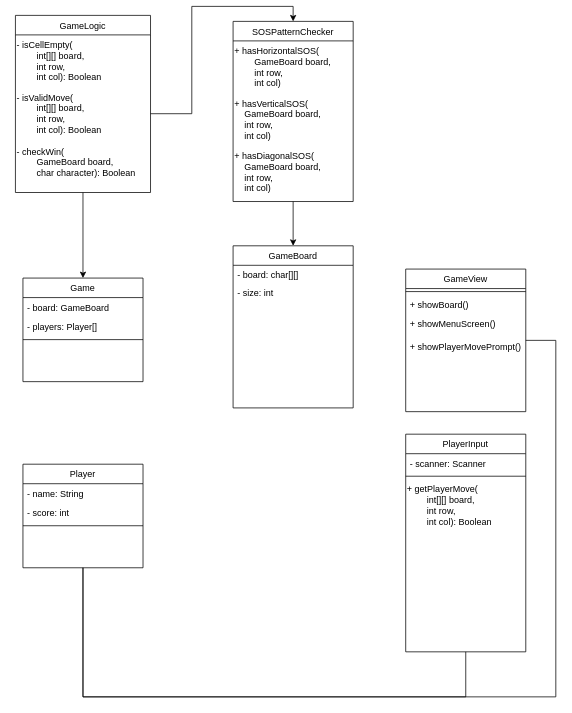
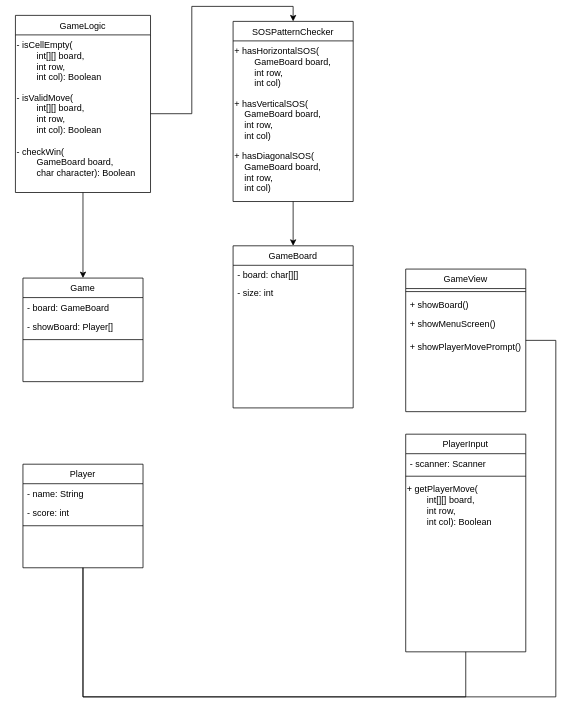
(69, 327) -> (75, 327)
